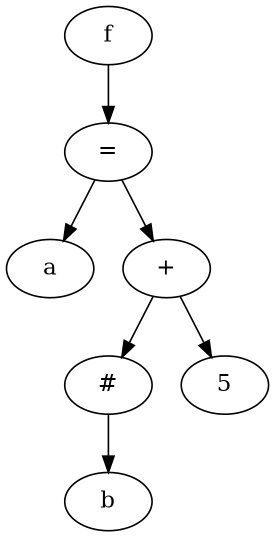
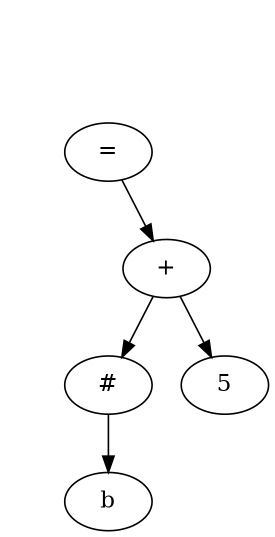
(108, 36) -> none
(50, 269) -> none
